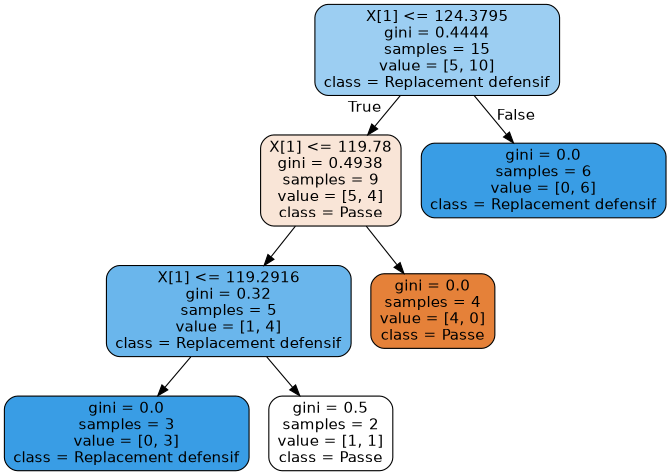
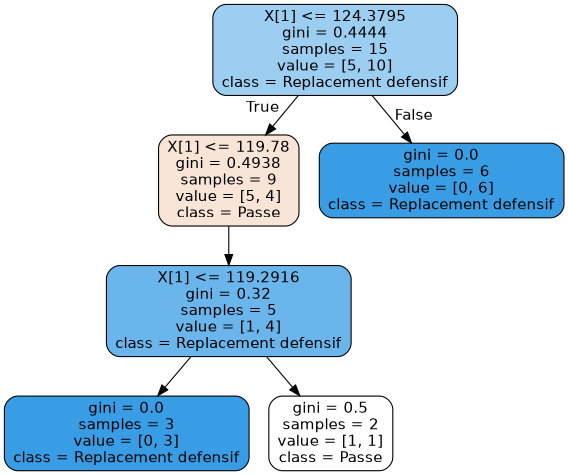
(433, 311) -> none
